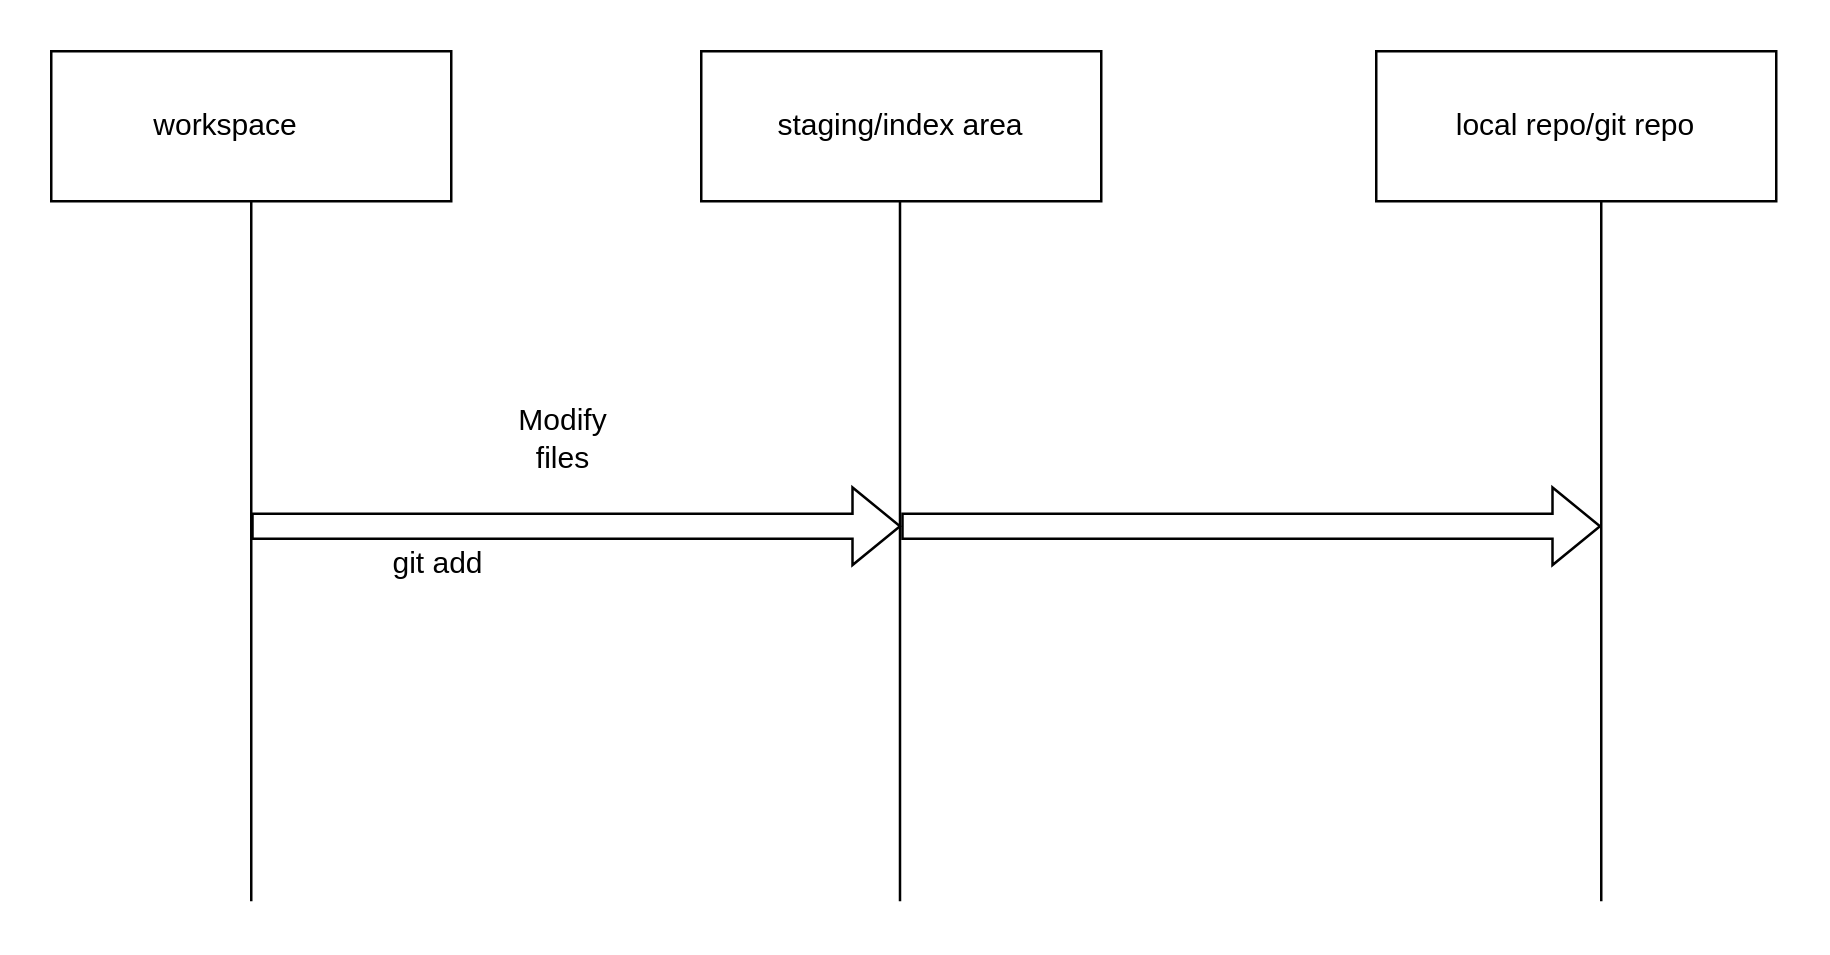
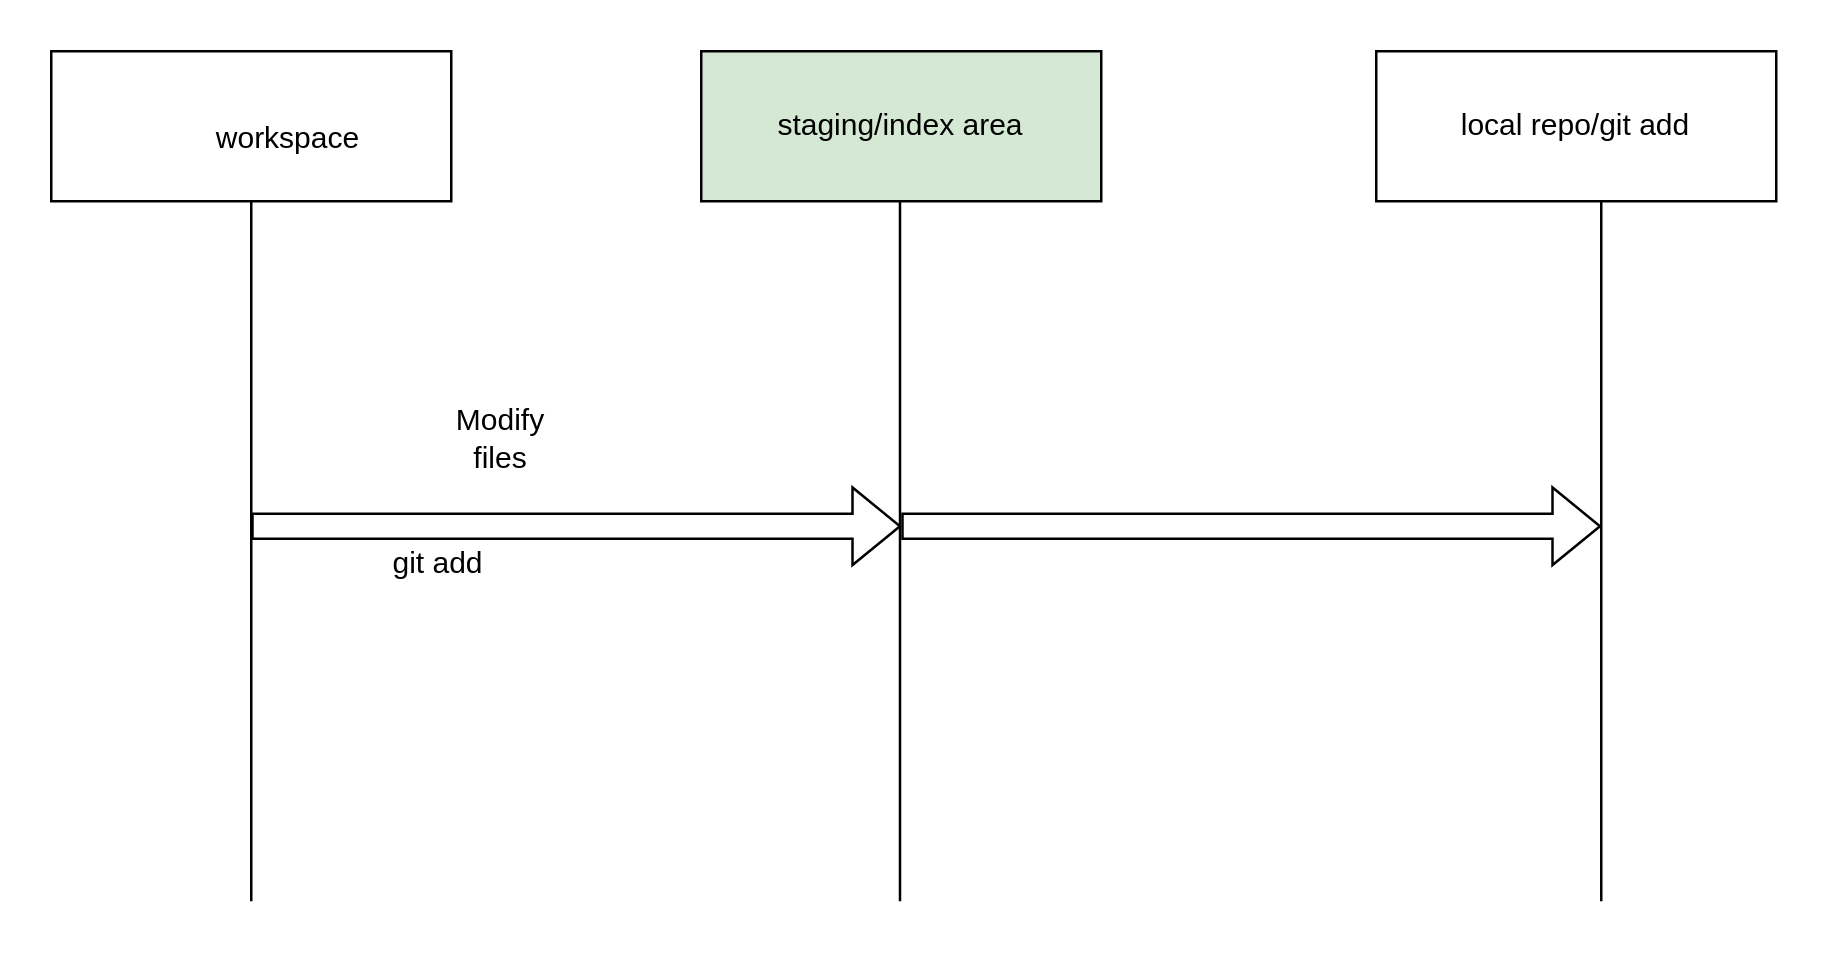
(226, 126) -> (289, 139)
(901, 126) -> (901, 126)
(1576, 126) -> (1576, 126)
(564, 439) -> (501, 439)
